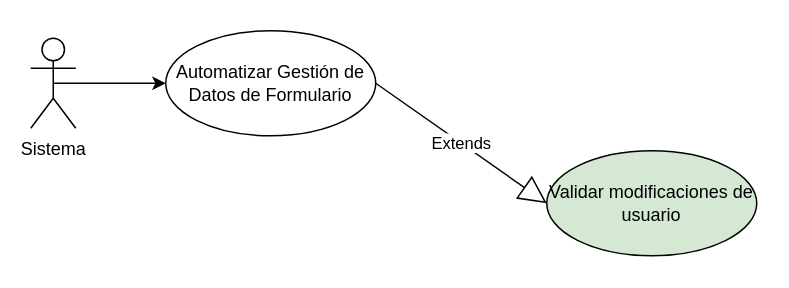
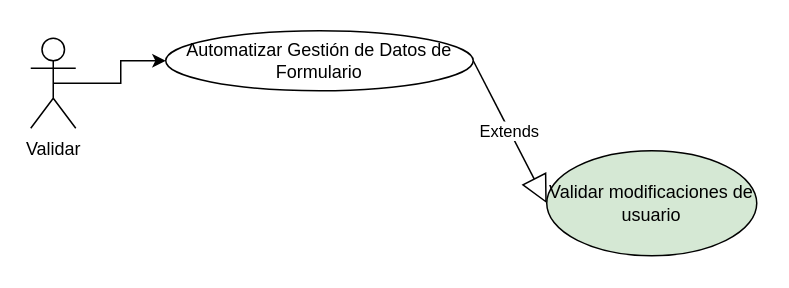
(271, 83) -> (320, 61)
(54, 150) -> (54, 150)
